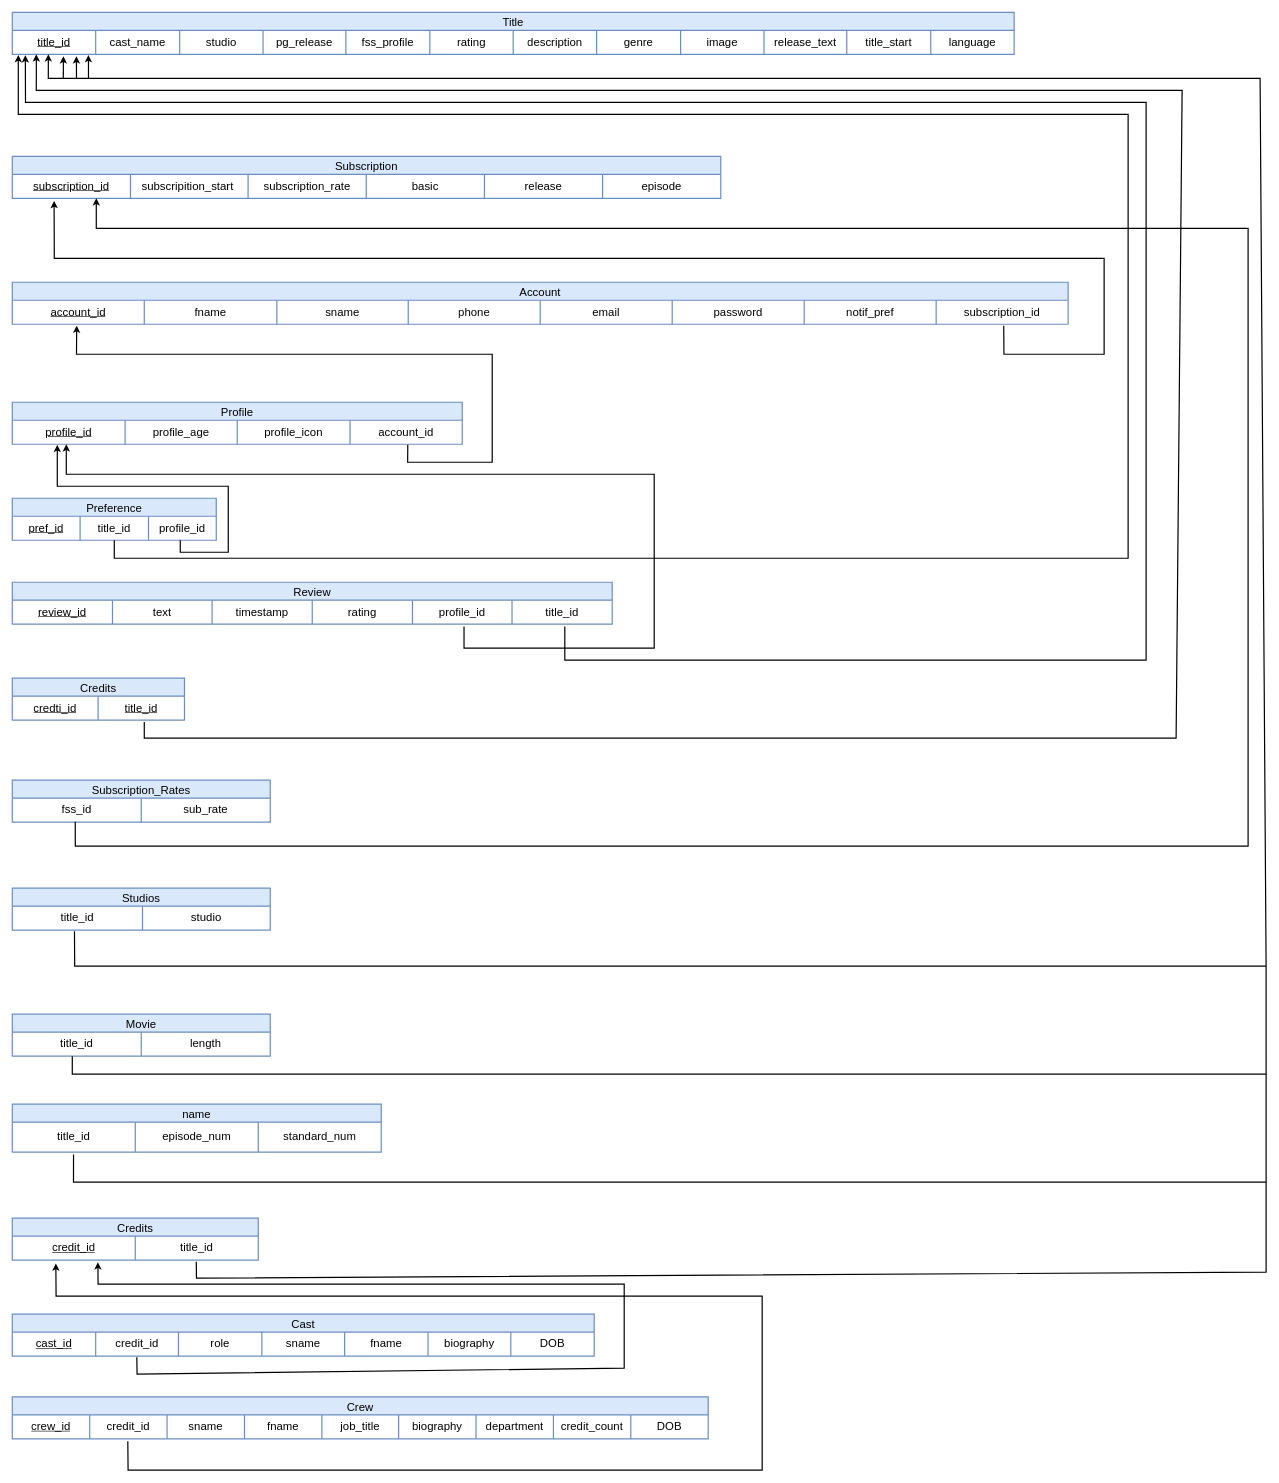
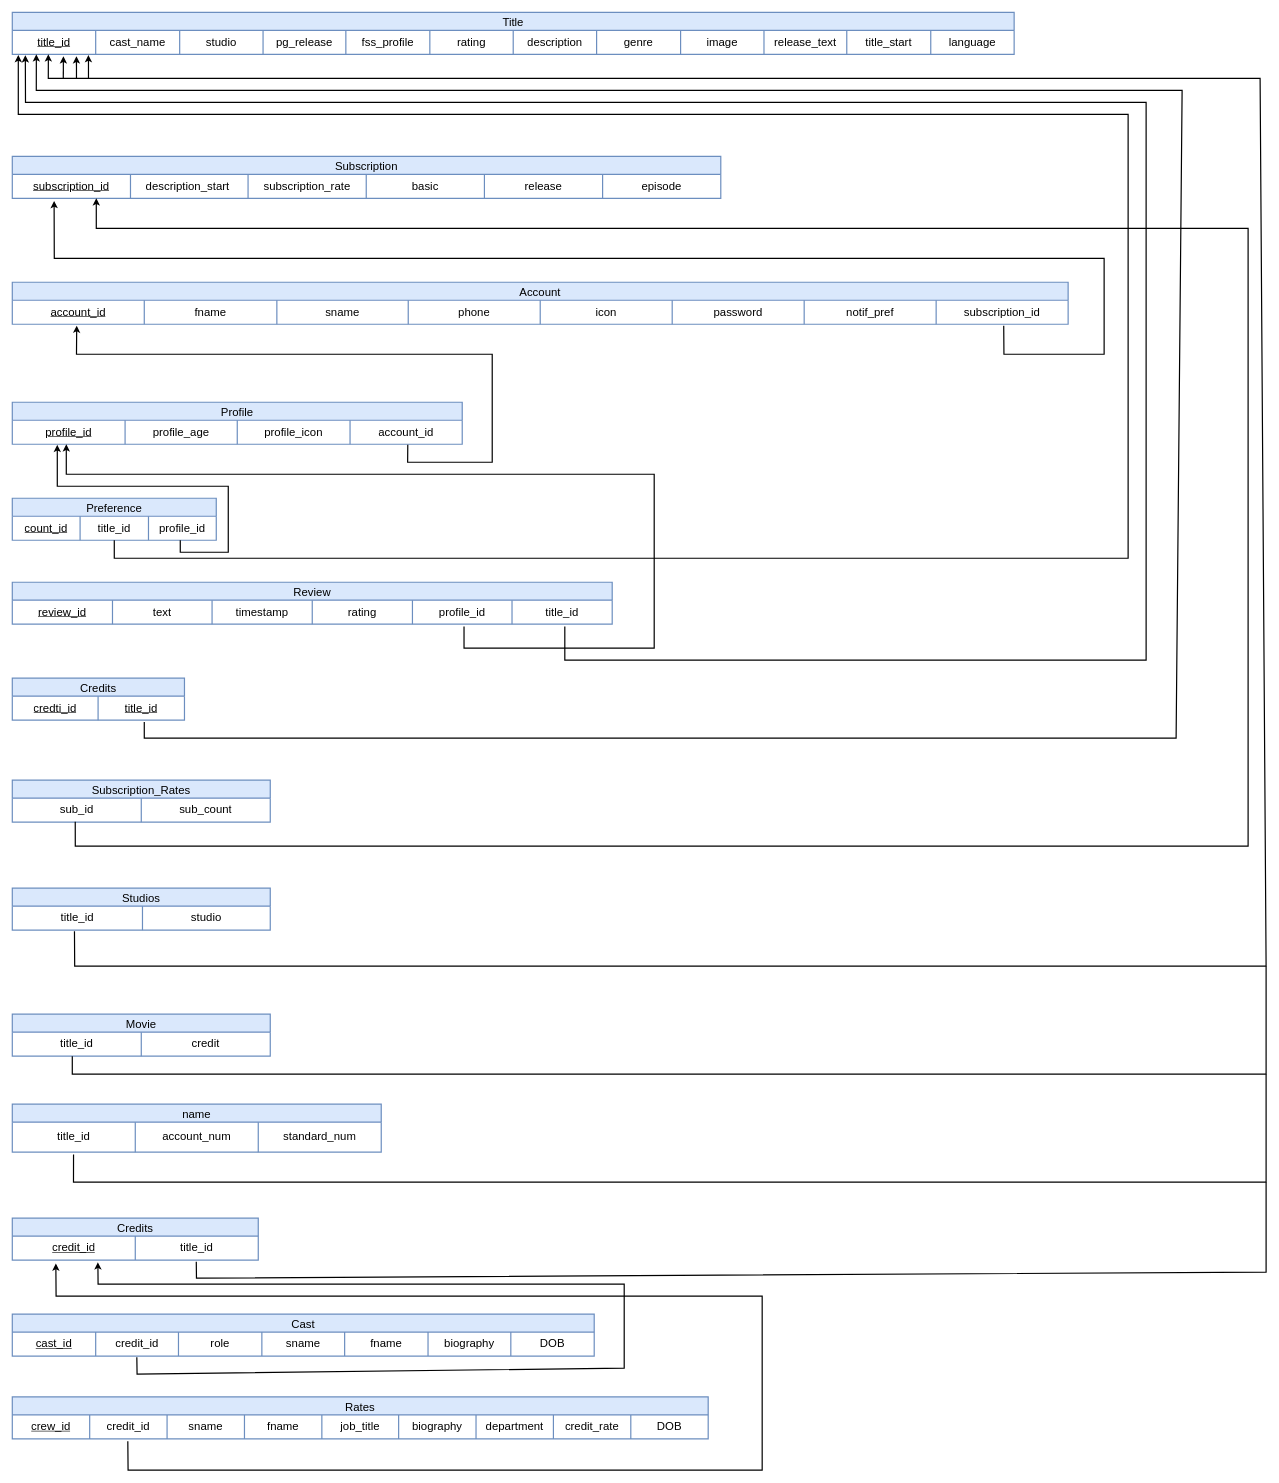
(189, 186) -> (189, 186)
(606, 312) -> (606, 312)
(46, 528) -> (46, 528)
(77, 810) -> (77, 810)
(206, 810) -> (206, 810)
(206, 1044) -> (206, 1044)
(197, 1137) -> (197, 1137)
(360, 1407) -> (360, 1407)
(592, 1427) -> (592, 1427)
